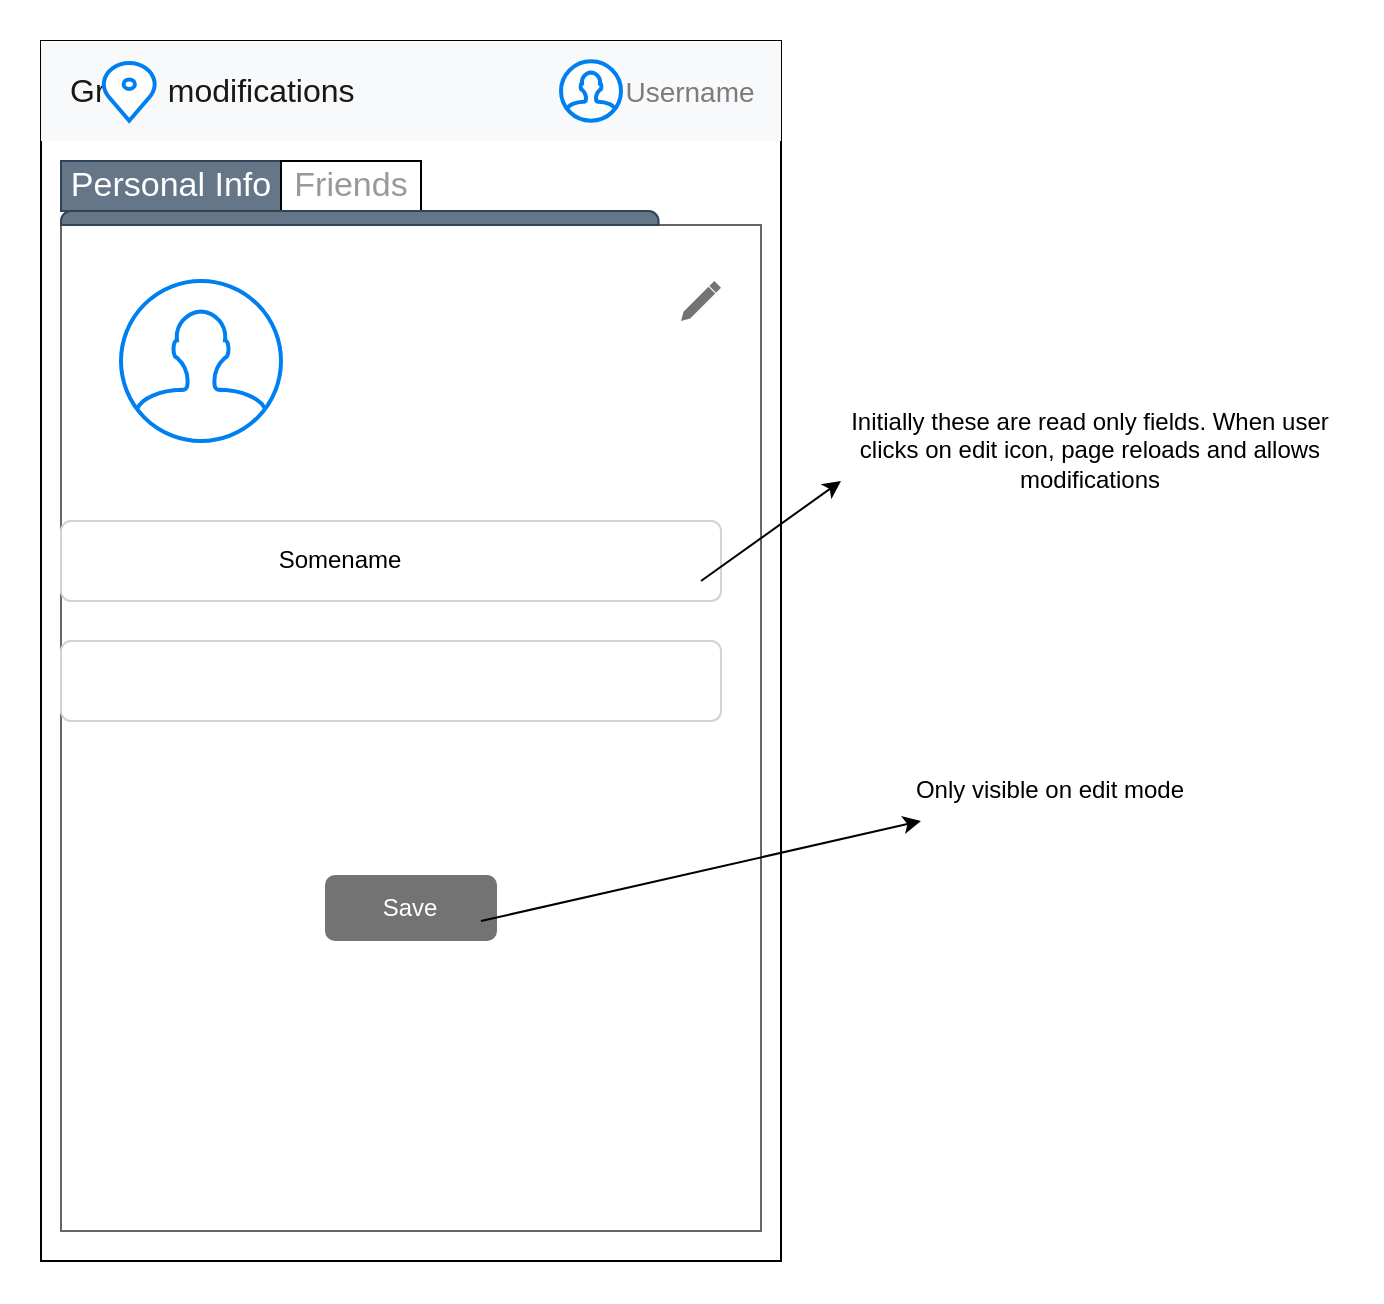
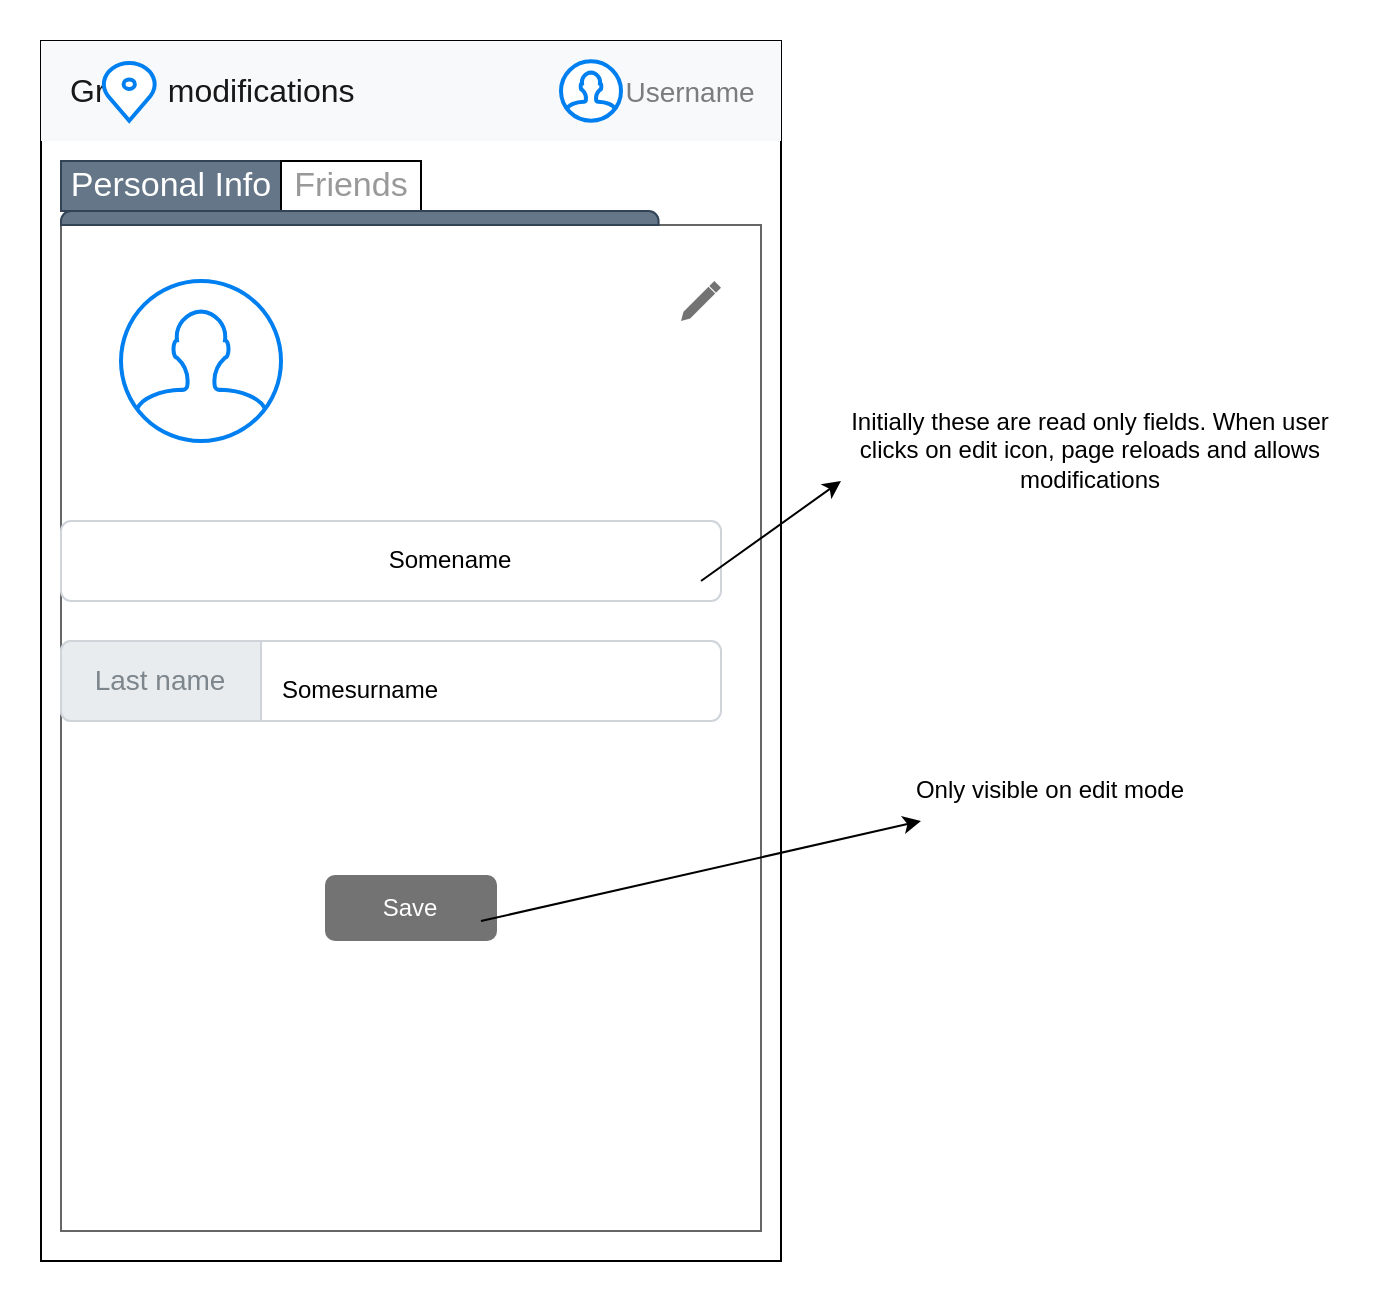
(341, 561) -> (451, 561)
none -> (161, 681)
none -> (361, 691)
